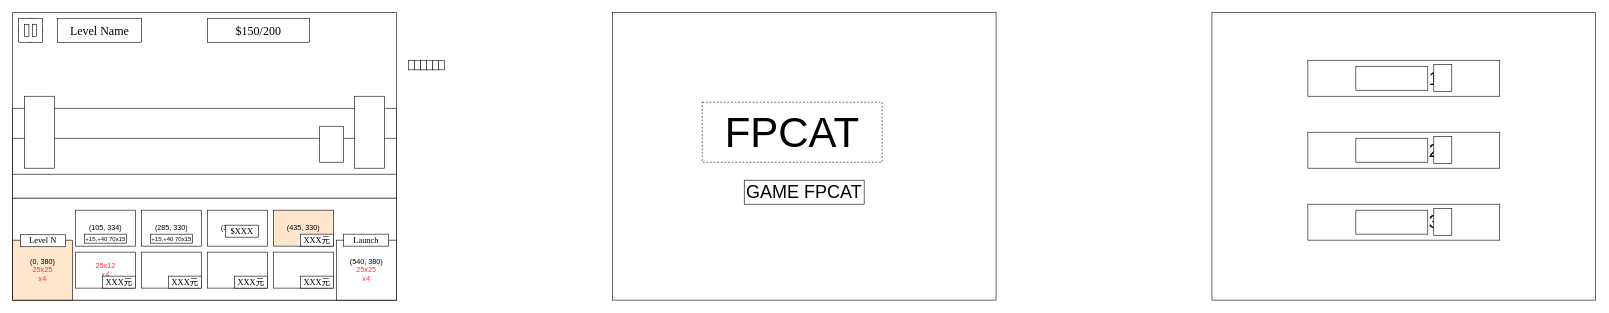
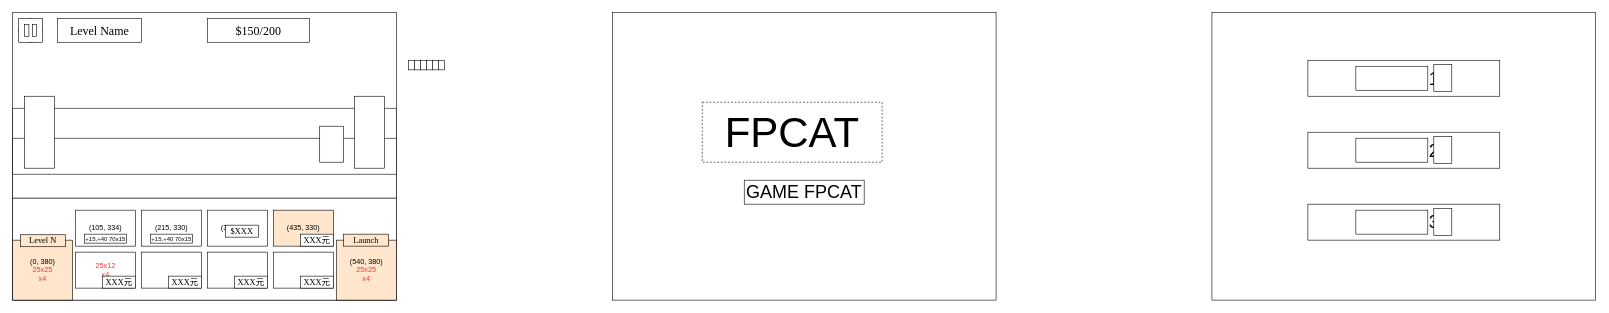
(171, 228) -> (171, 228)
(366, 240) -> (366, 240)
(43, 241) -> (43, 241)
(366, 270) -> (366, 270)
